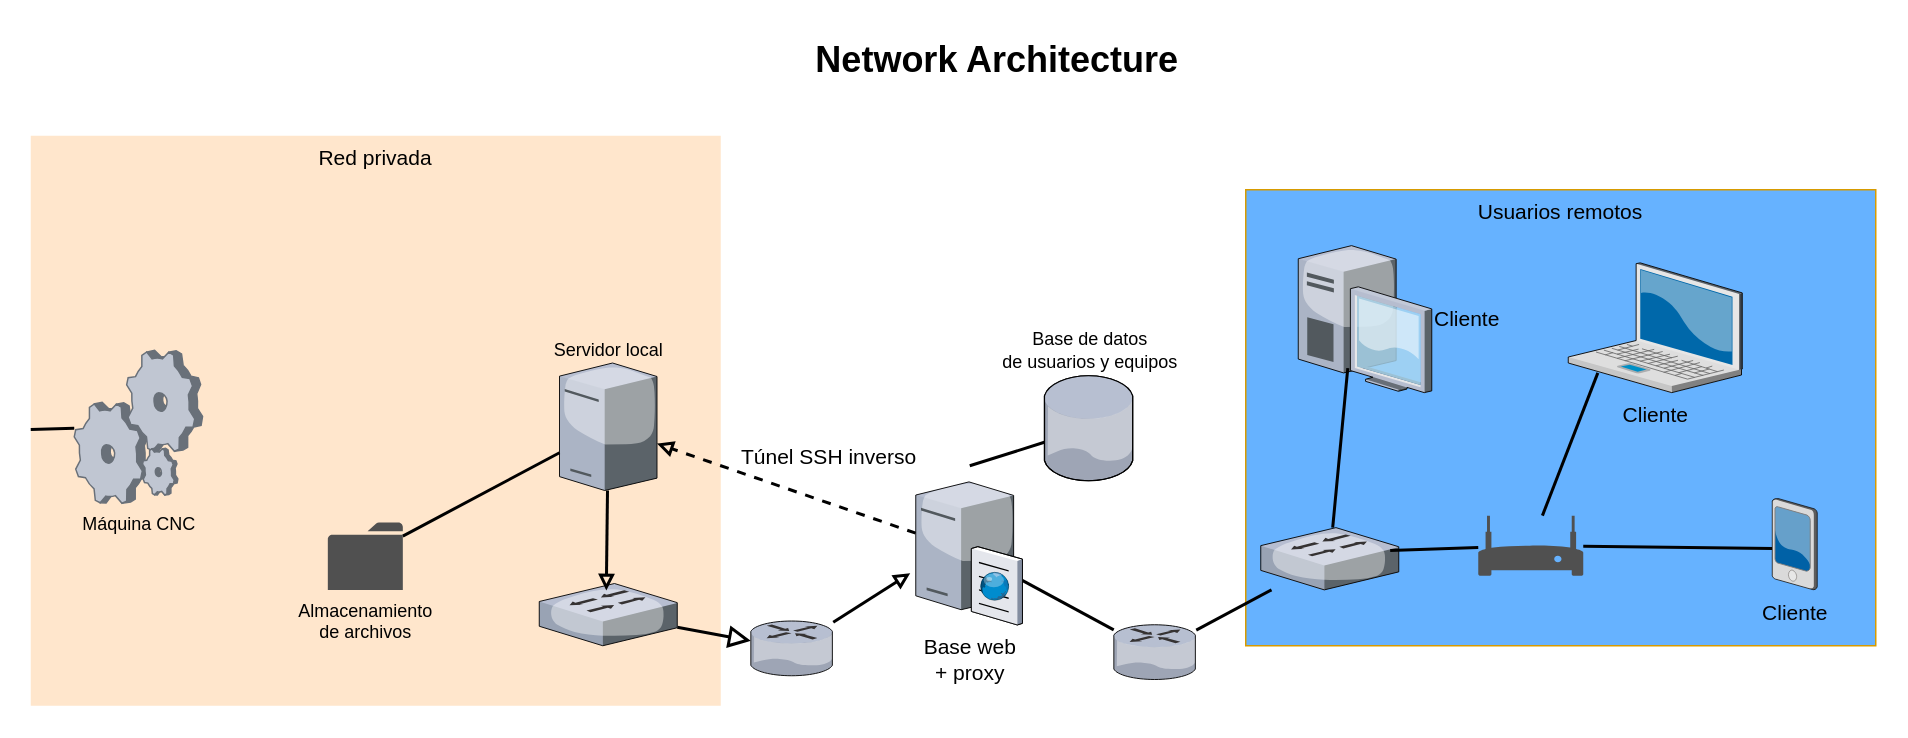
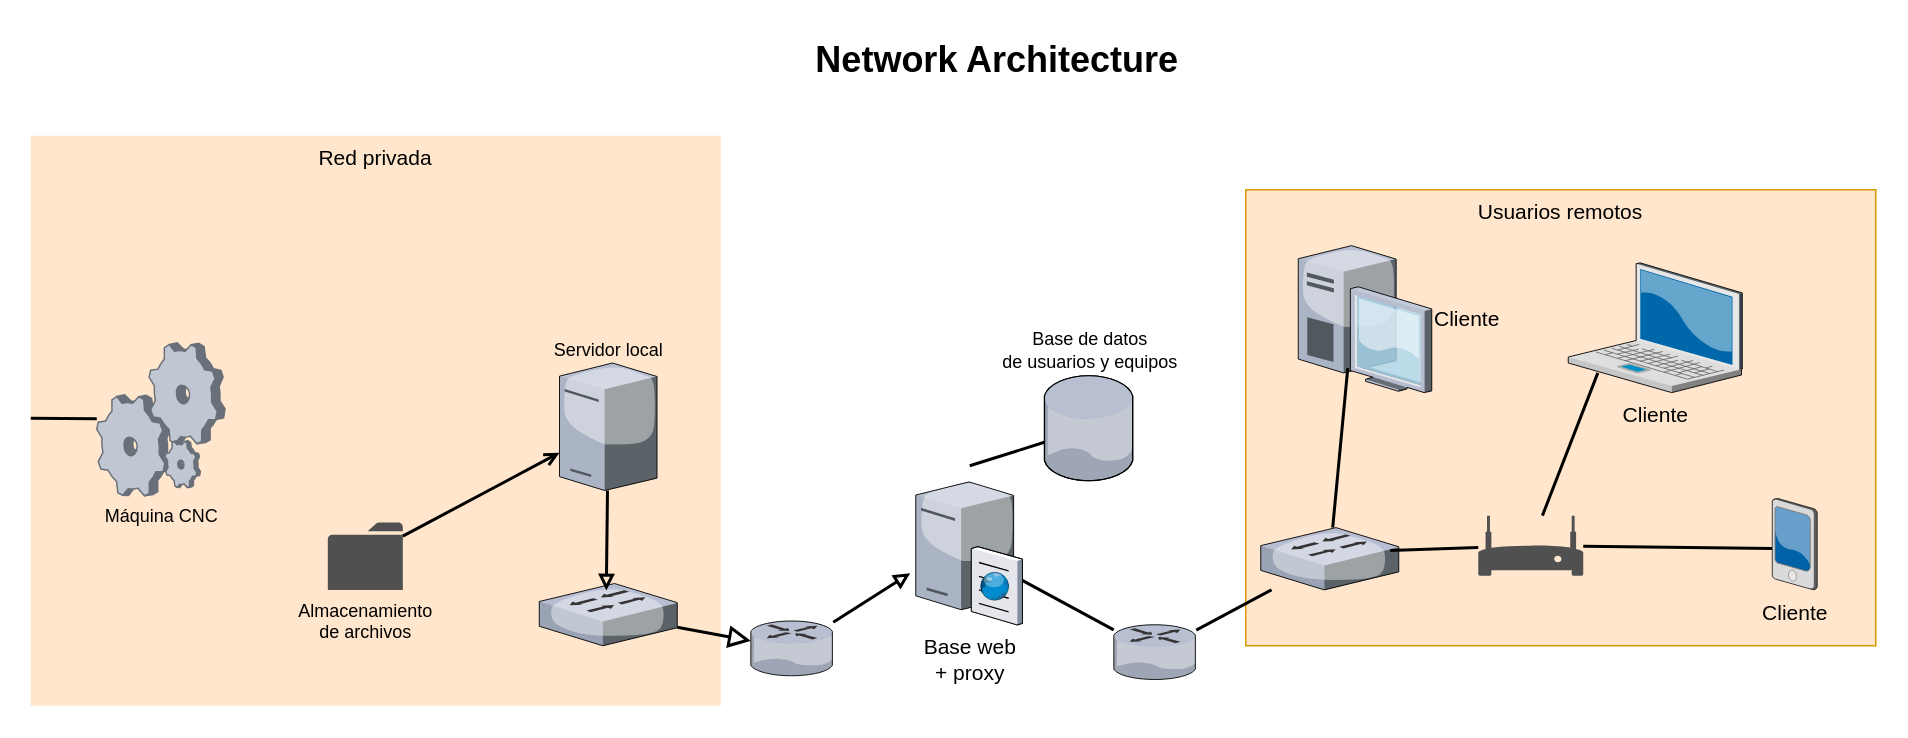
(1561, 418) -> (1561, 418)
(138, 427) -> (161, 419)
(552, 457) -> (551, 457)
(794, 491) -> none
